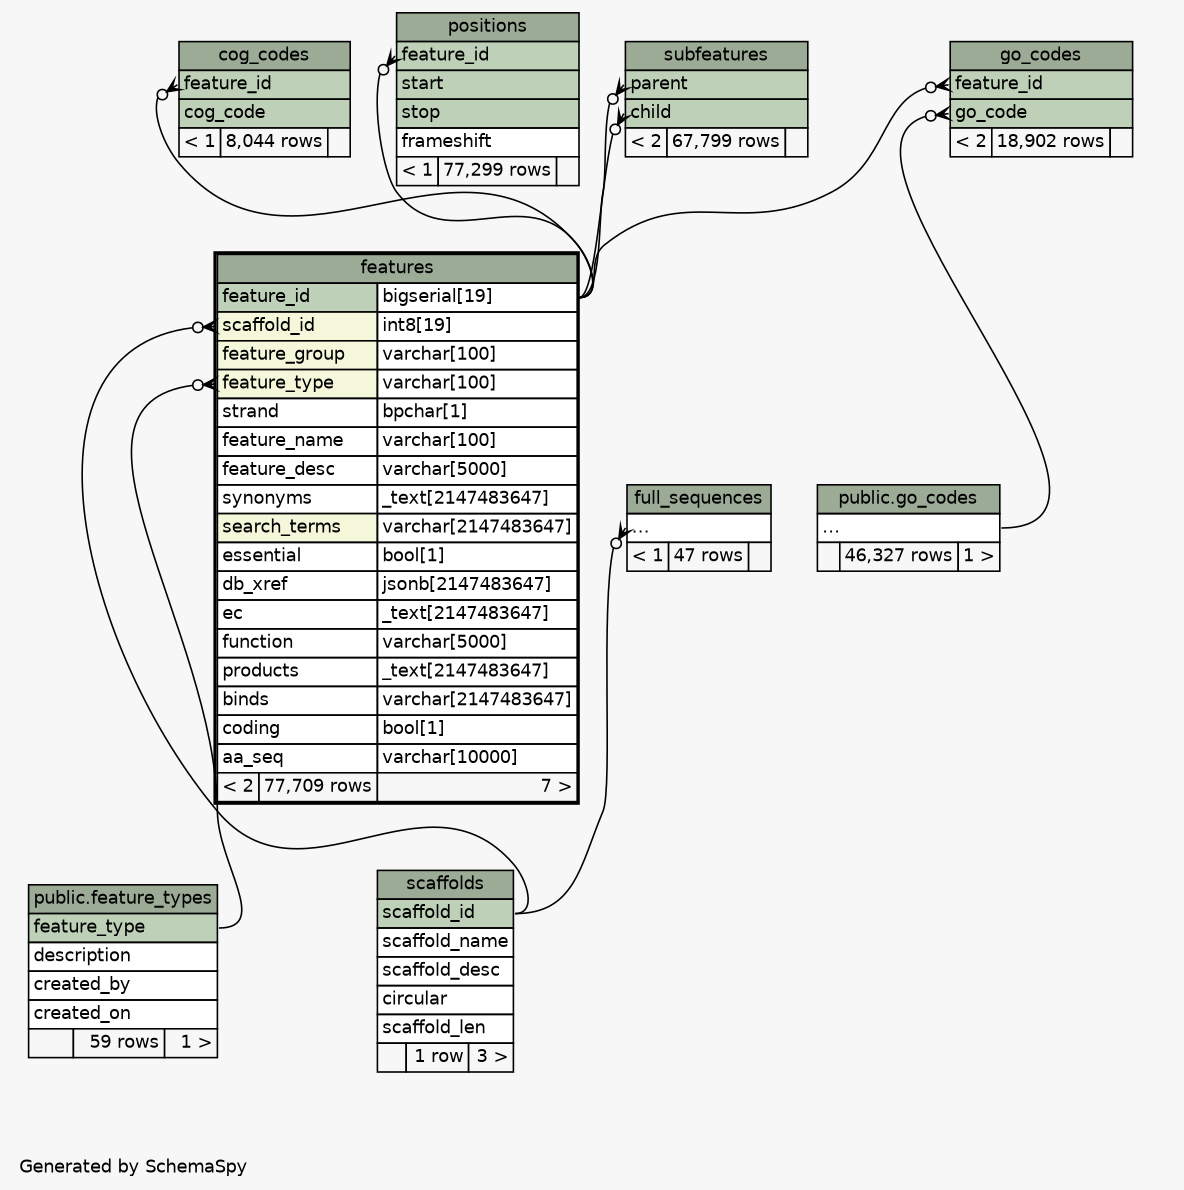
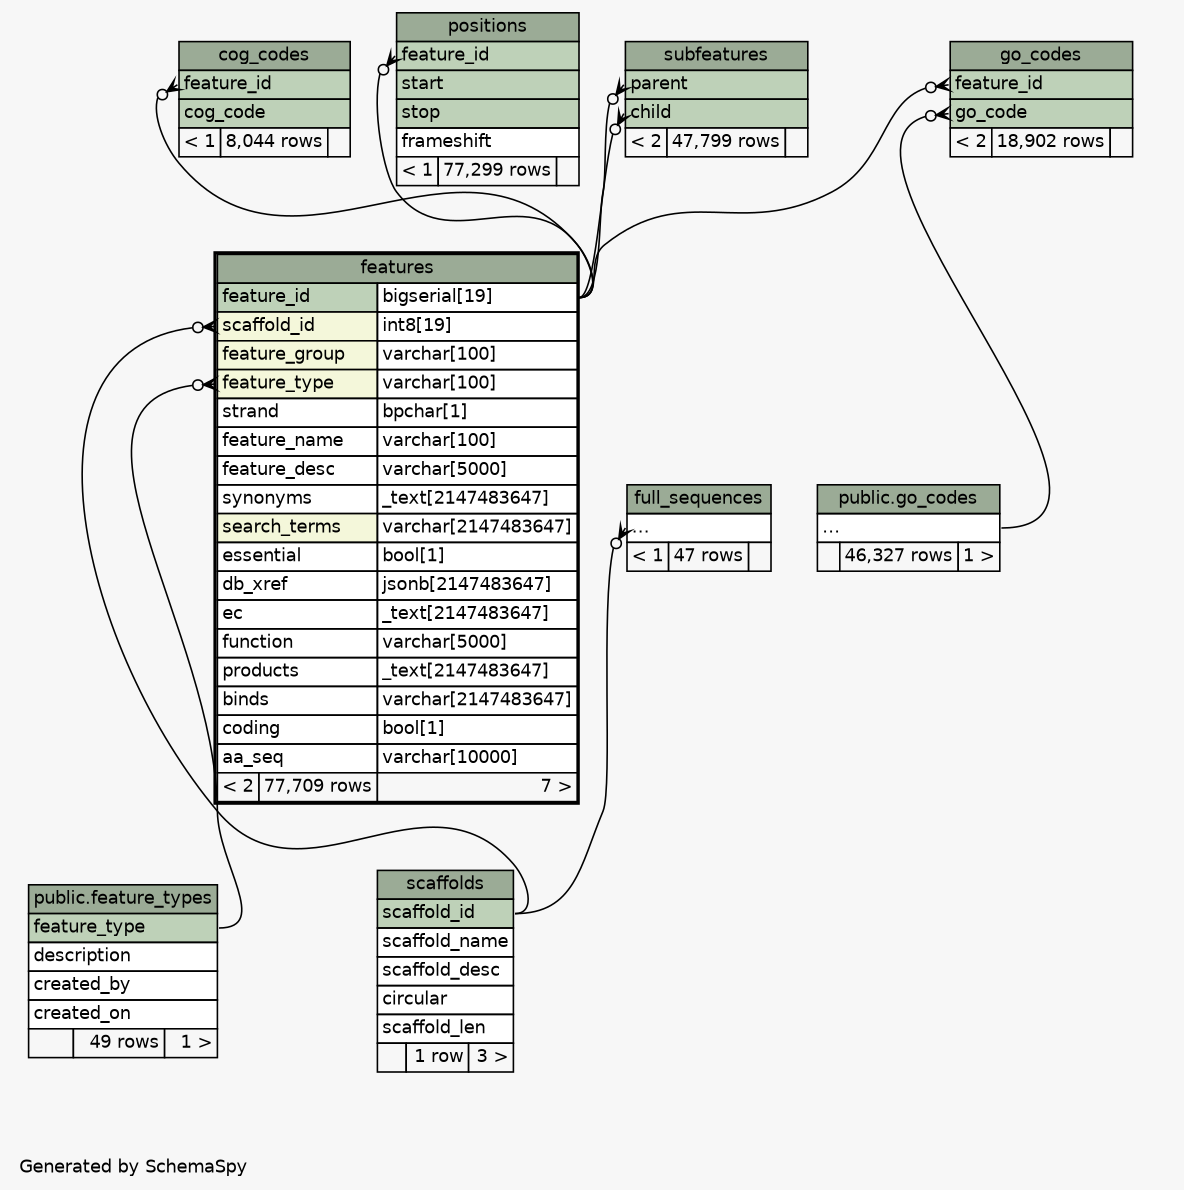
(726, 142) -> (726, 142)
(125, 1042) -> (125, 1042)
